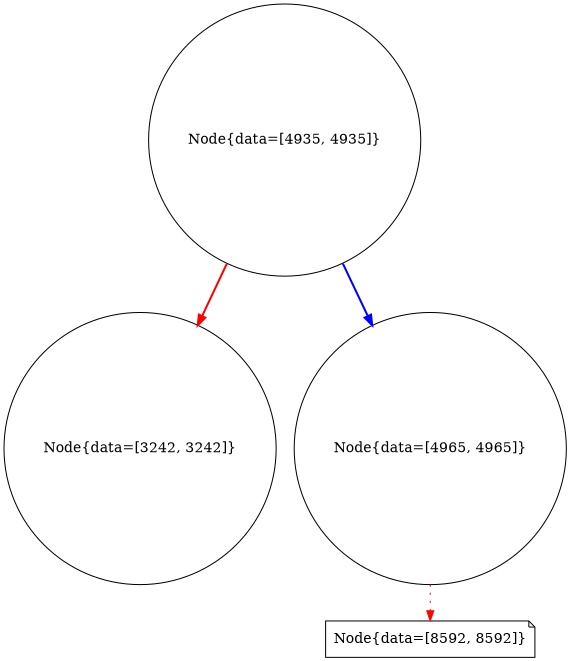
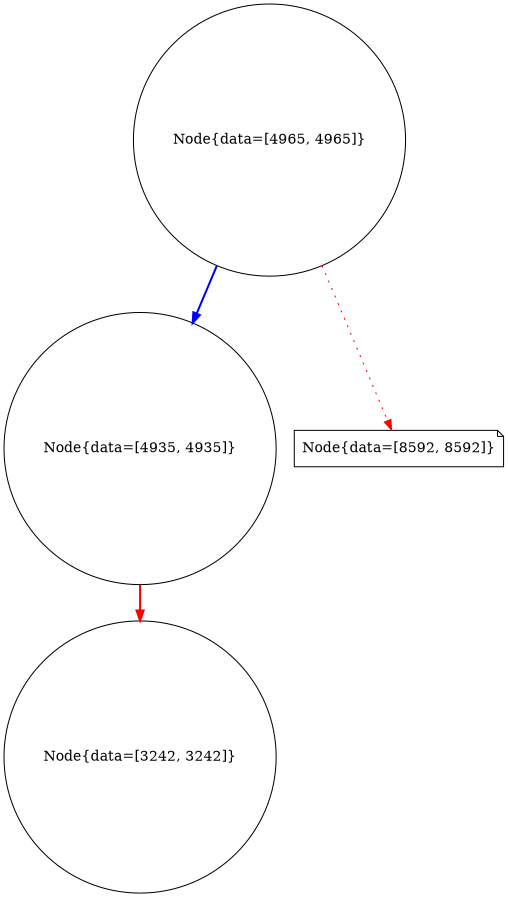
(355, 290) -> (207, 290)
